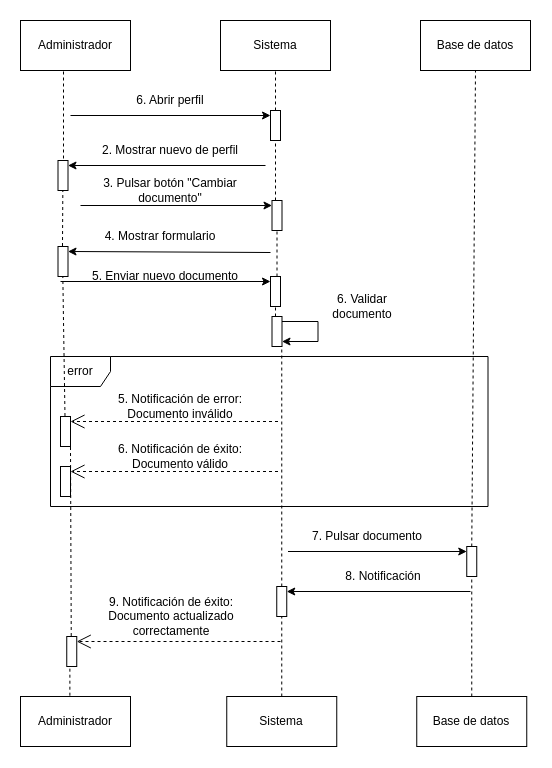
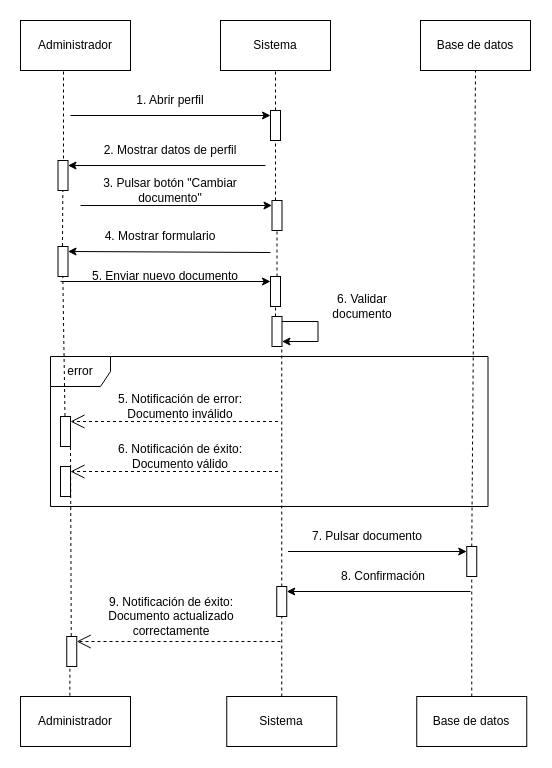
(171, 101) -> (171, 101)
(171, 151) -> (171, 151)
(384, 577) -> (384, 577)
